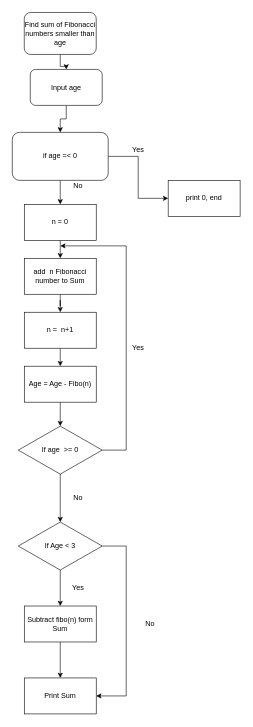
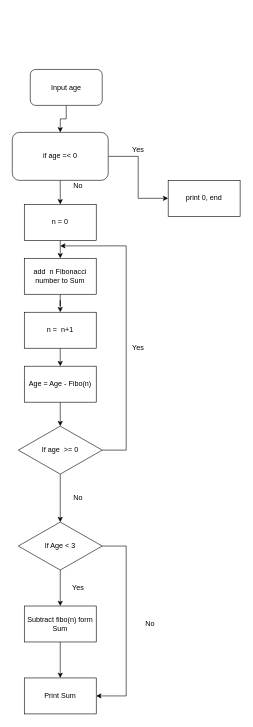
(60, 33) -> none
(62, 66) -> none
